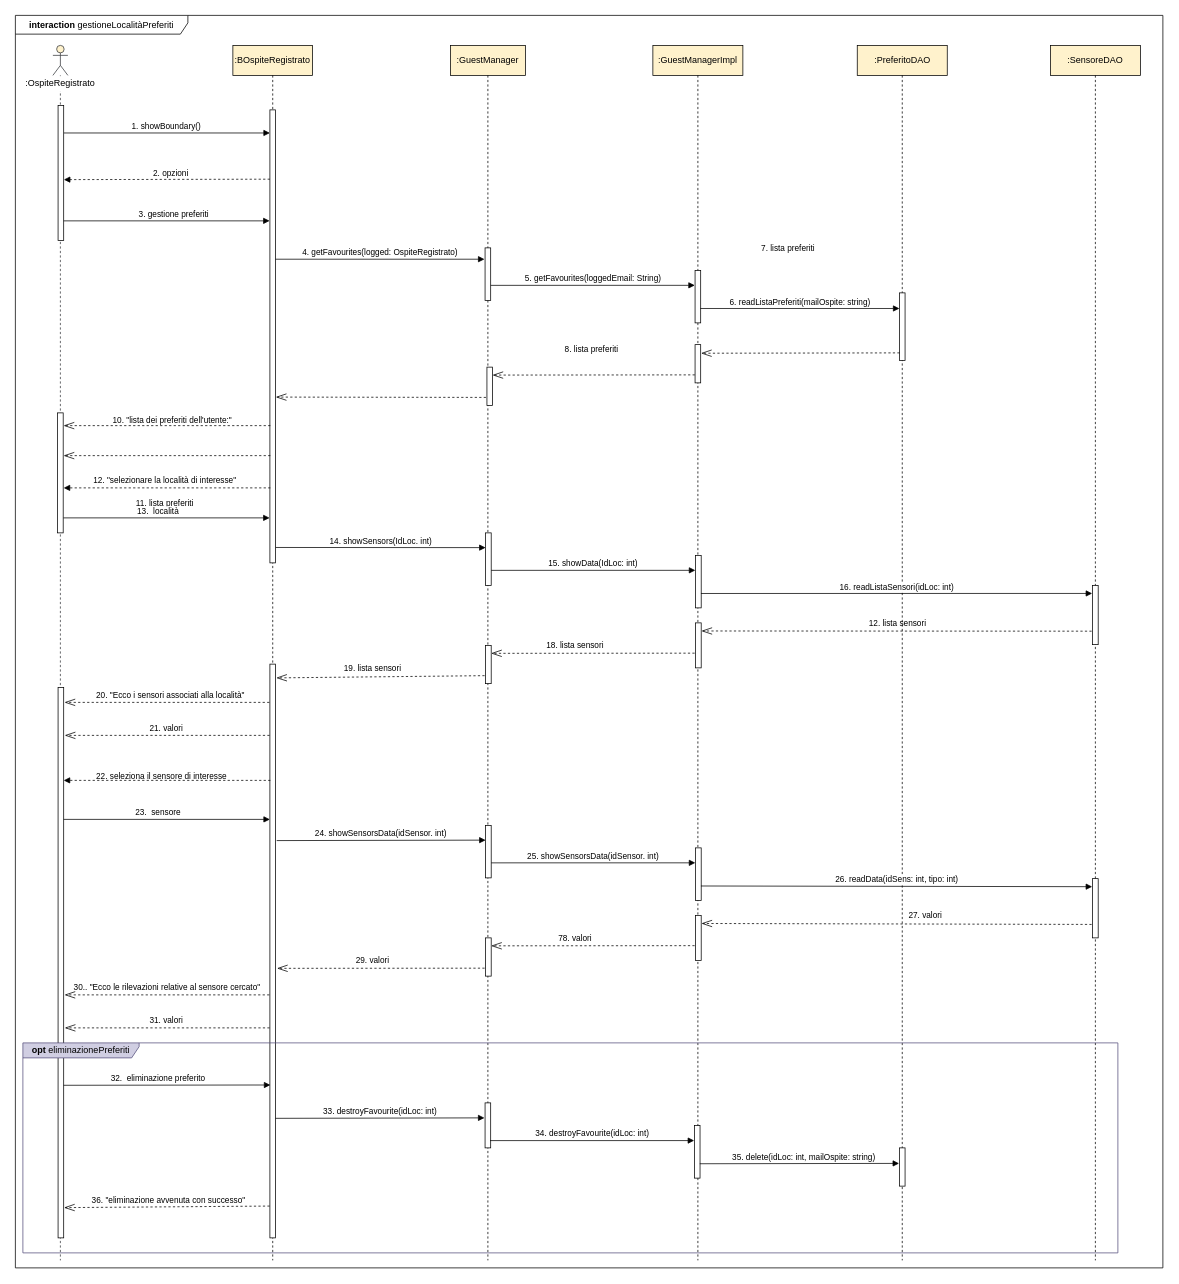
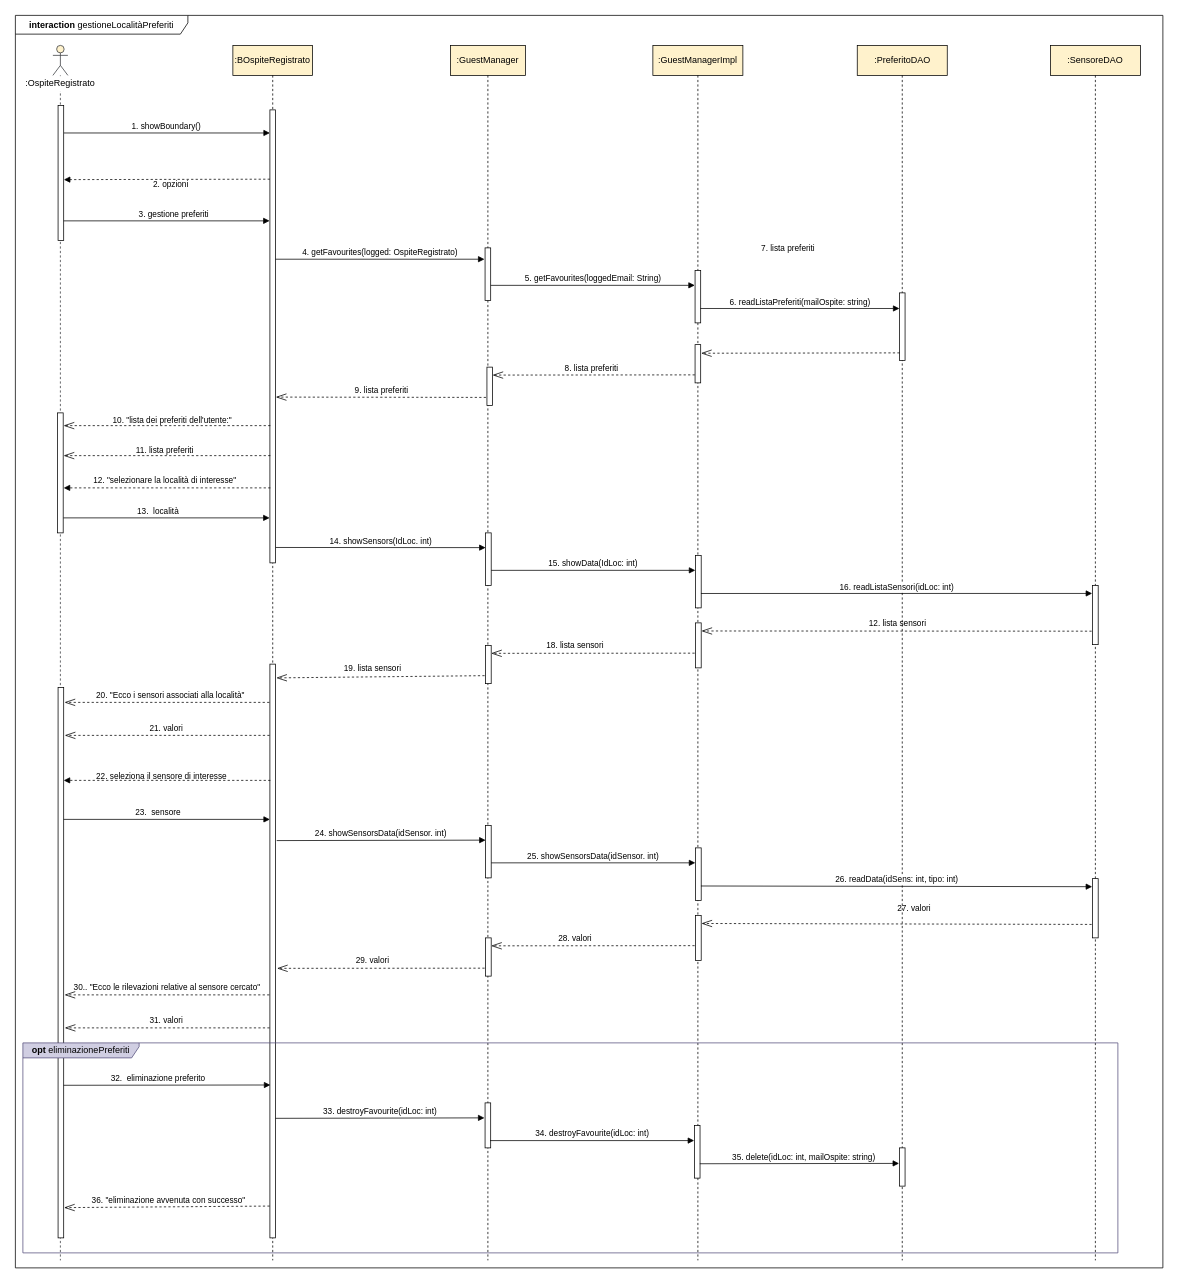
(171, 173) -> (171, 184)
(591, 349) -> (591, 368)
none -> (381, 390)
(165, 503) -> (165, 450)
(925, 915) -> (914, 908)
(575, 938) -> (575, 938)
